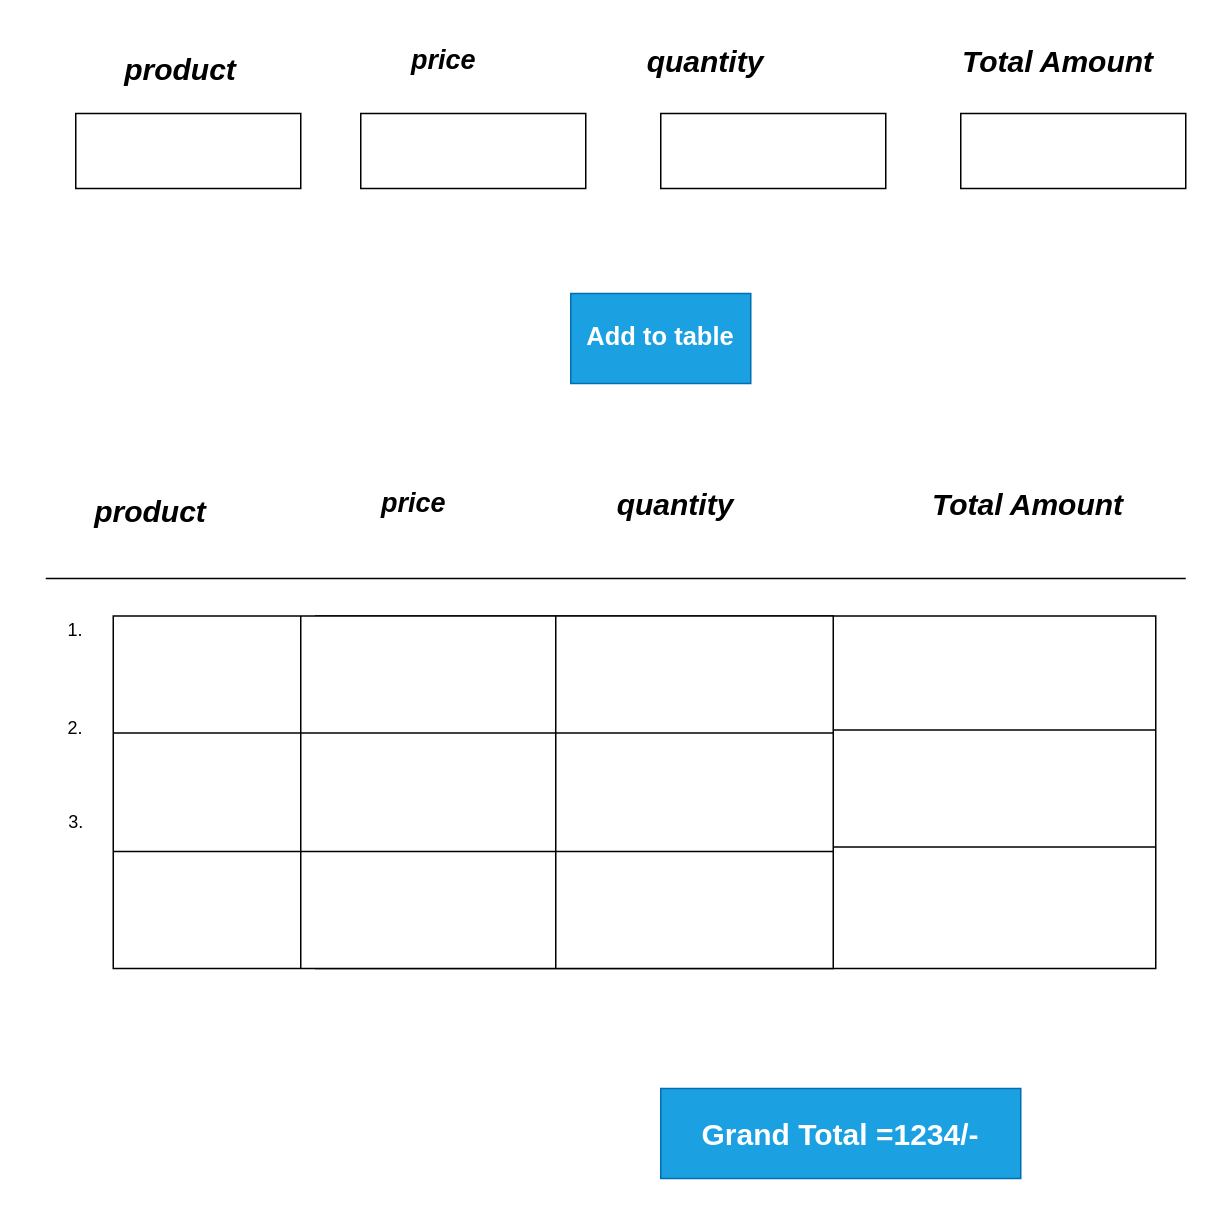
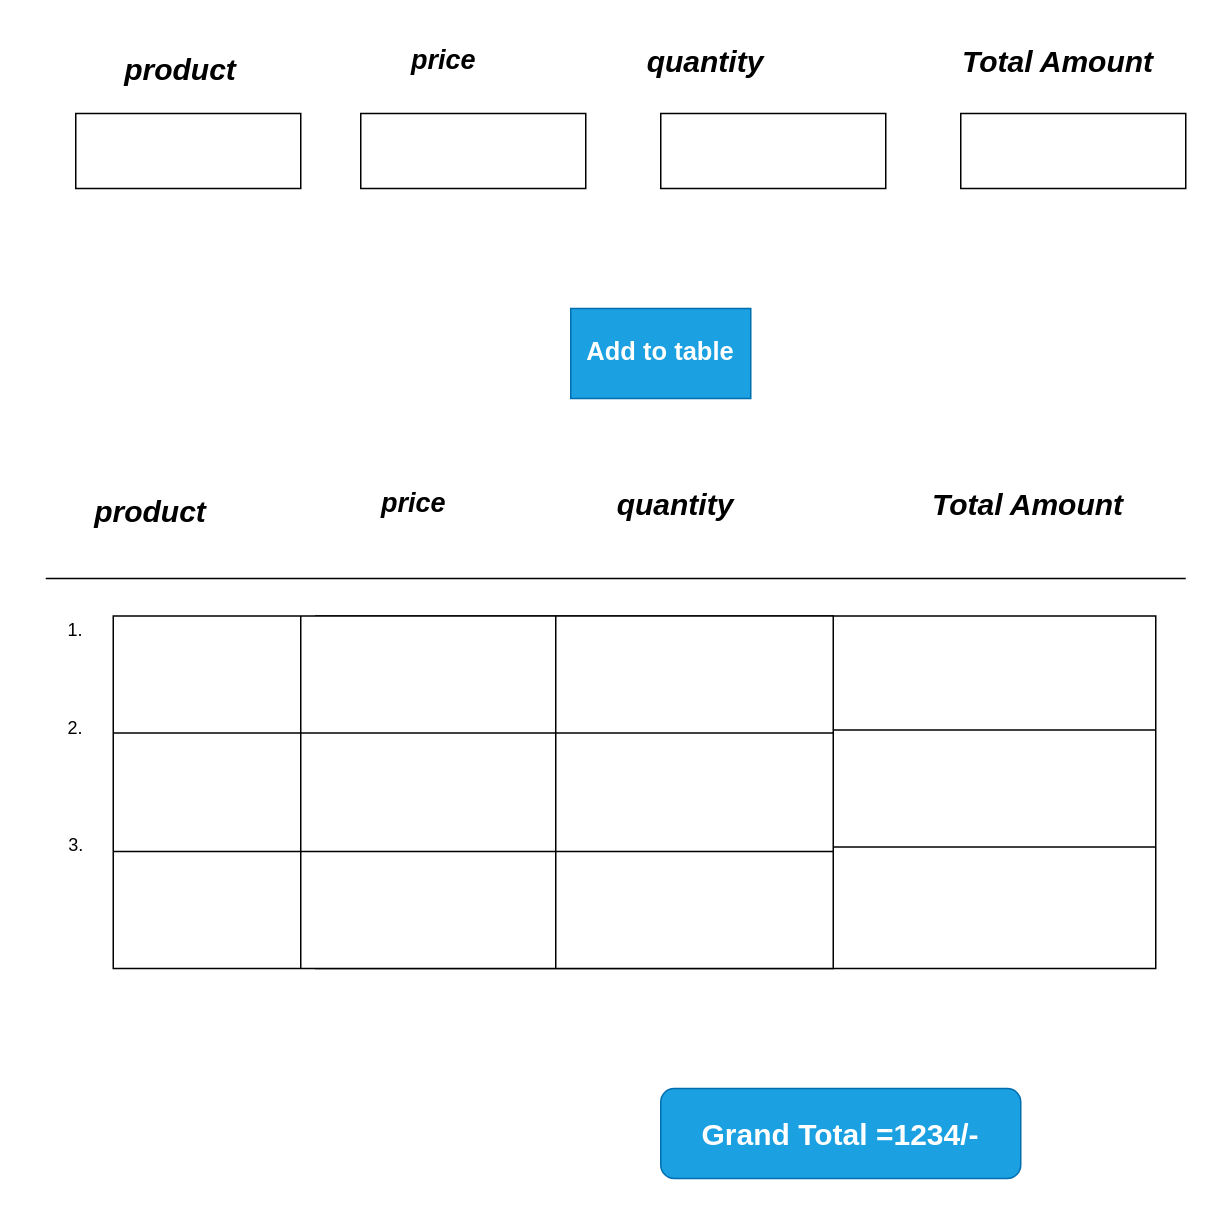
(661, 338) -> (661, 353)
(76, 823) -> (76, 845)
(841, 1133) -> (841, 1133)
